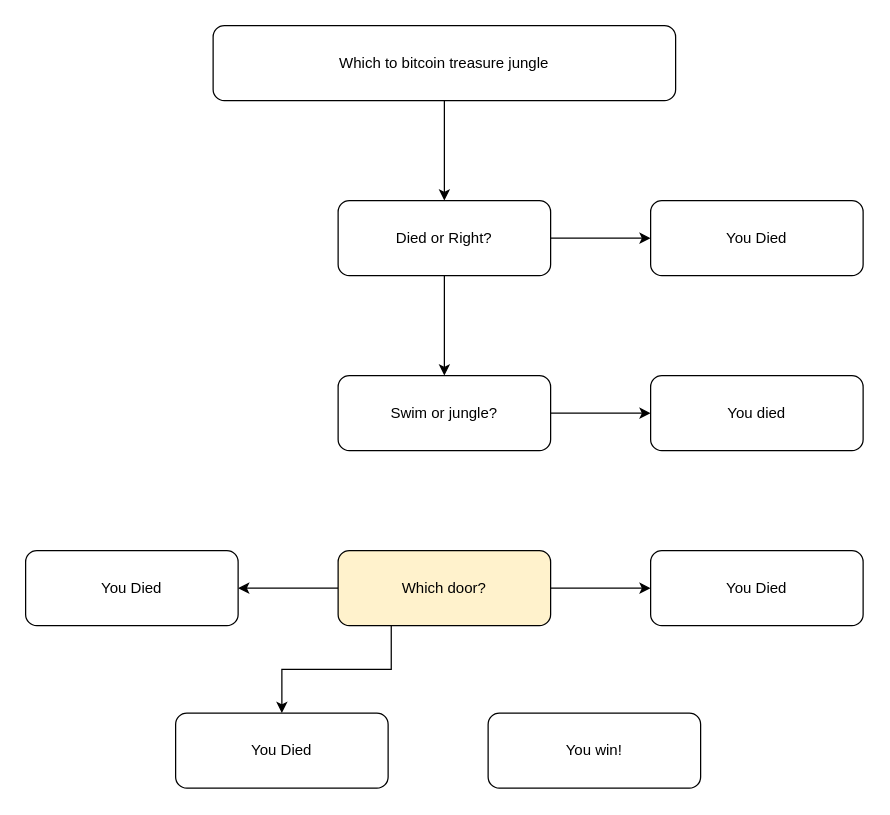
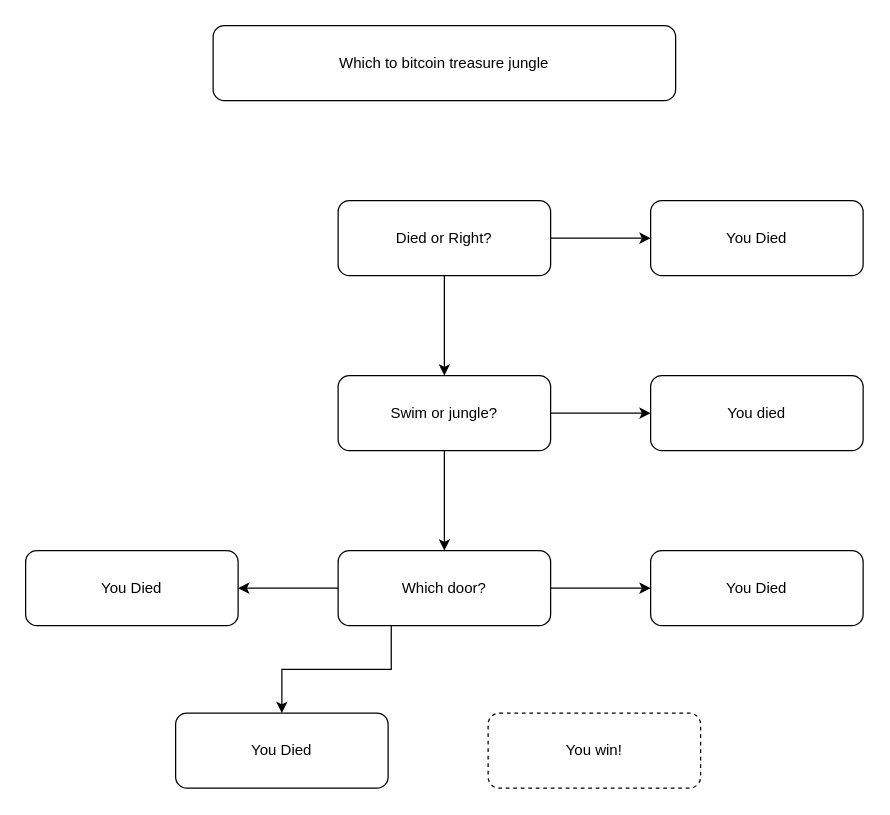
(444, 147) -> none
none -> (444, 497)
(444, 588) -> (444, 588)
(594, 751) -> (594, 751)
